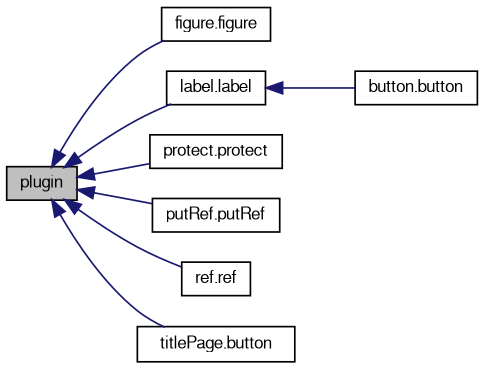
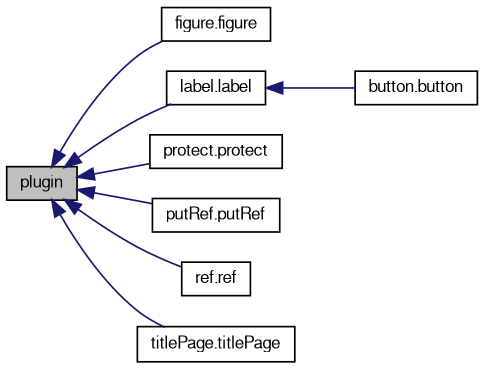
(216, 344) -> (216, 344)
